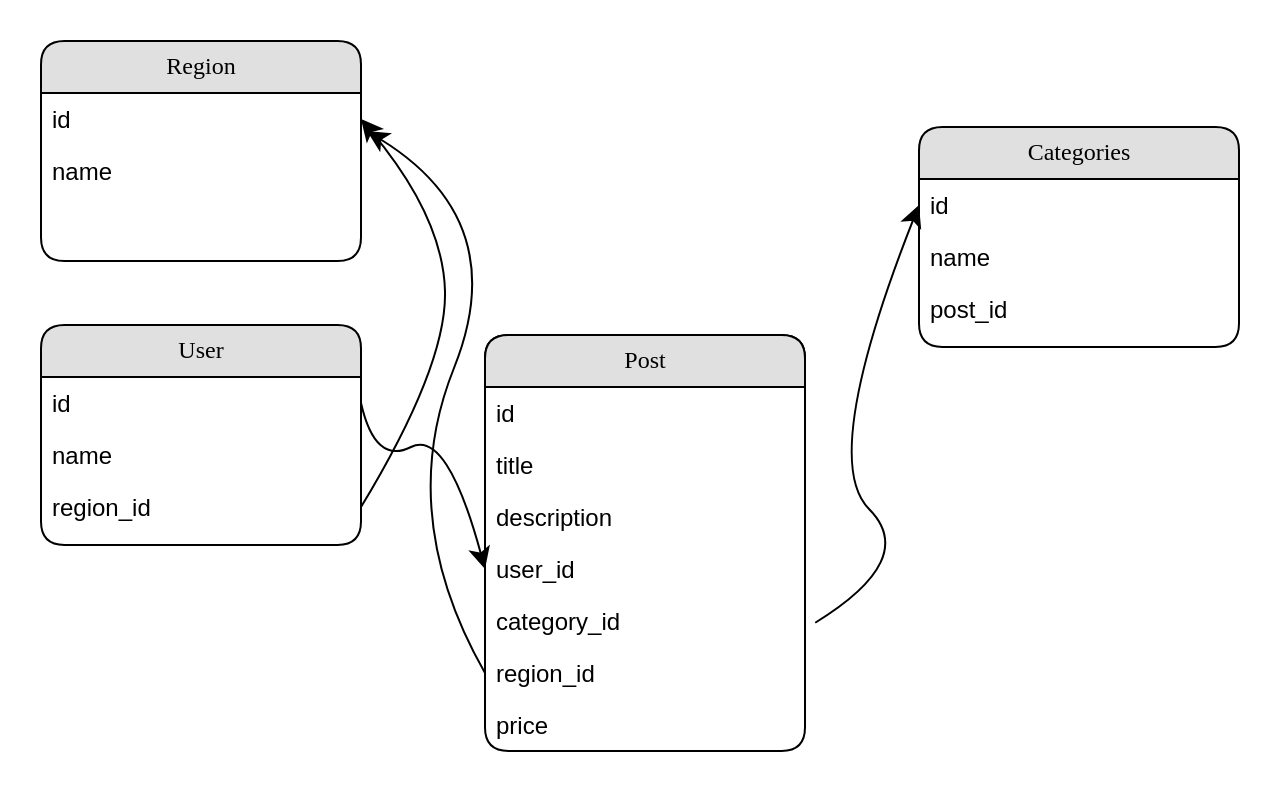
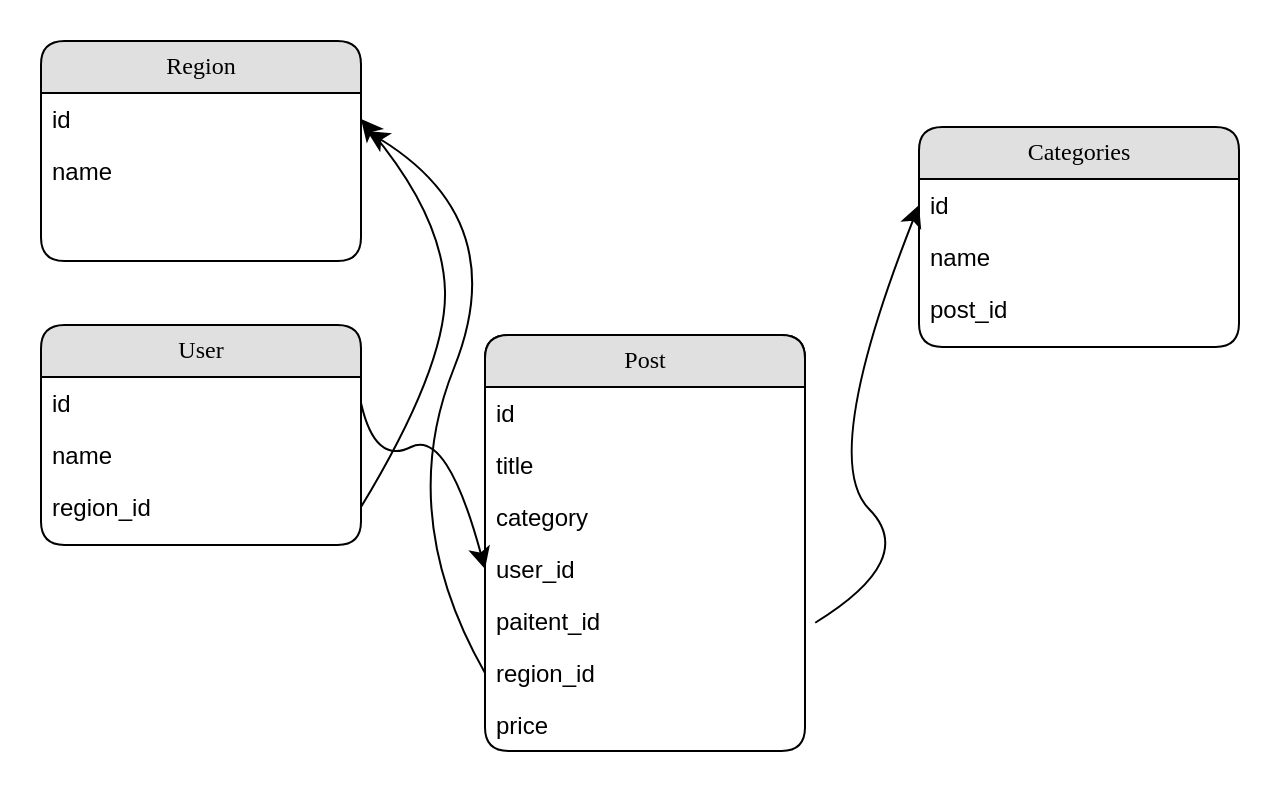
(565, 519) -> (551, 519)
(568, 519) -> (575, 519)
(568, 623) -> (558, 623)
